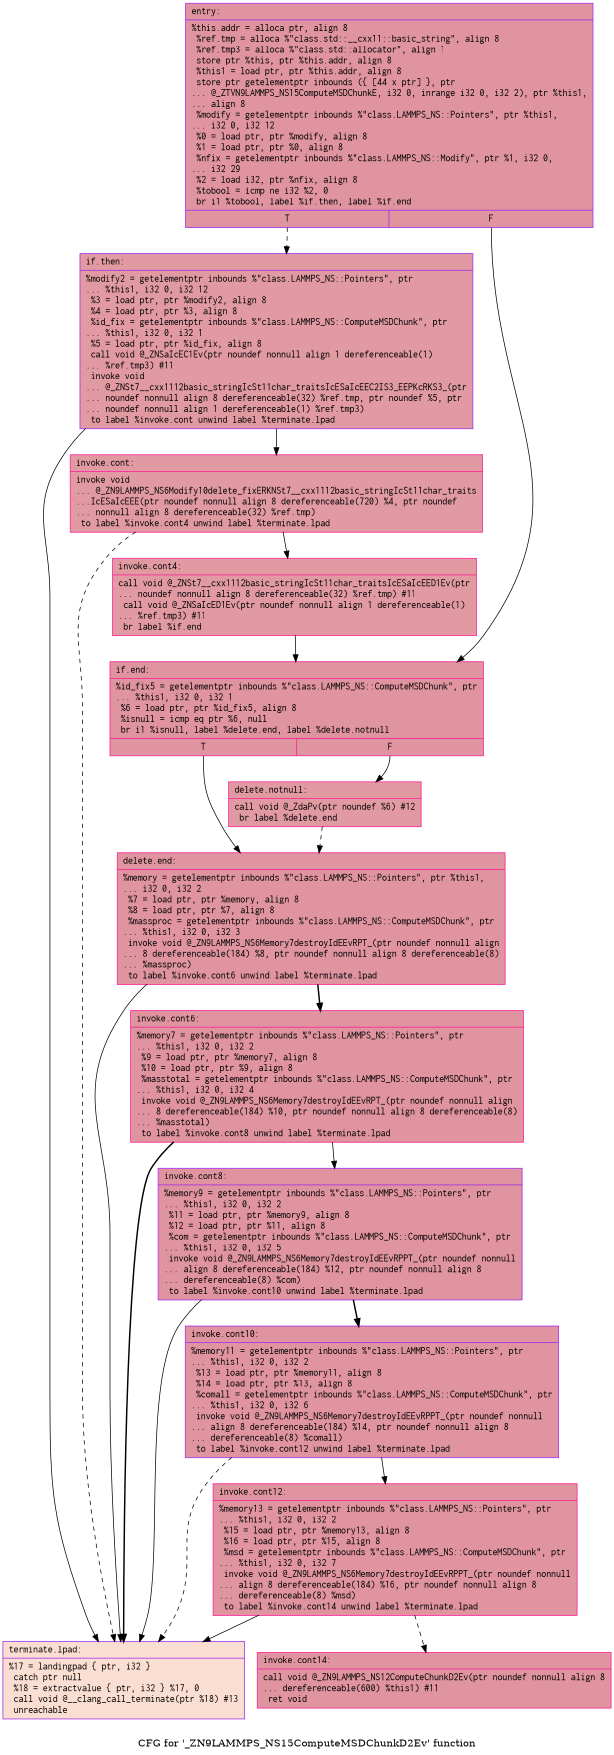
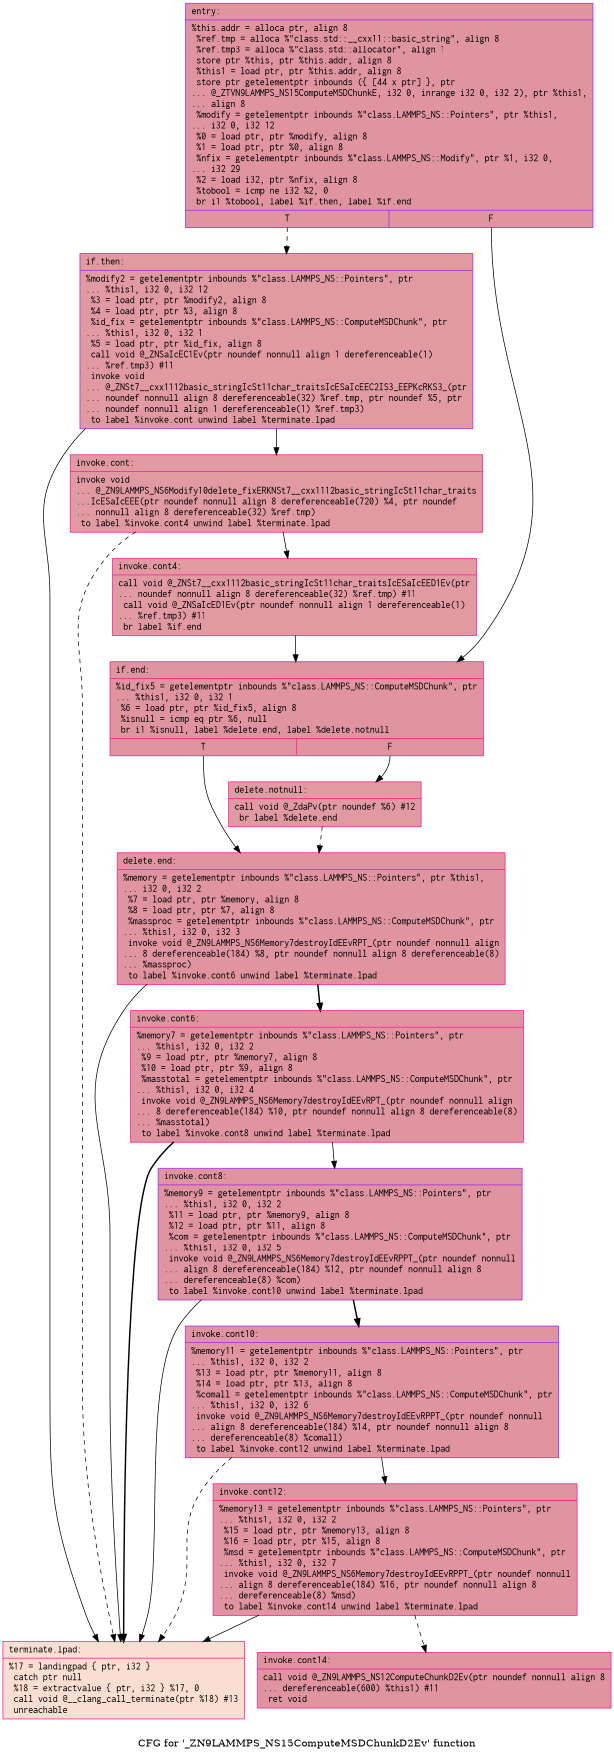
(124, 1680) -> (124, 1680)
